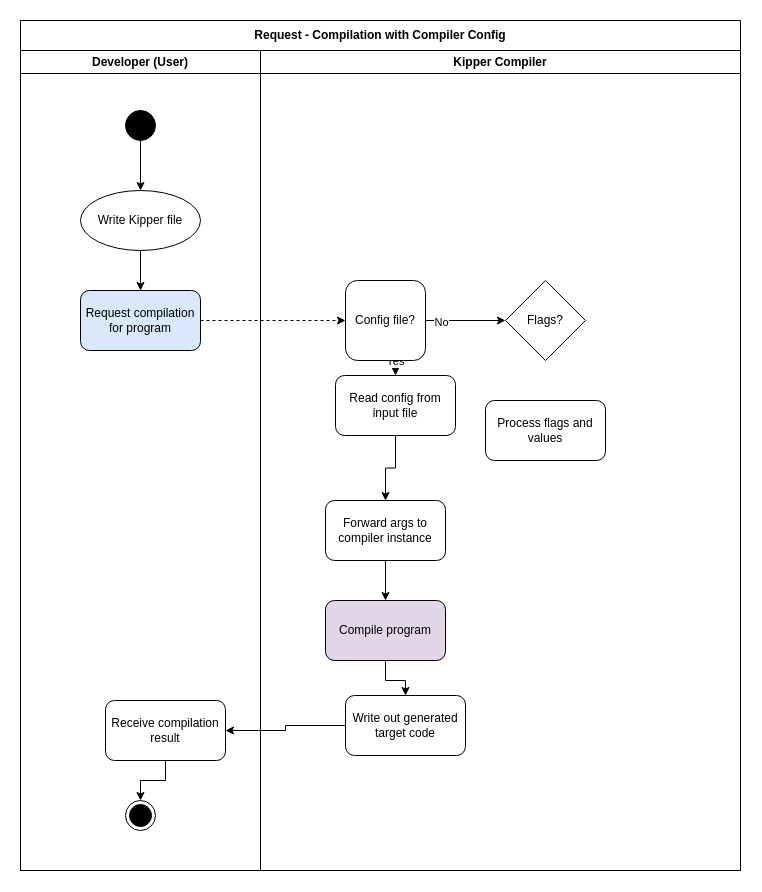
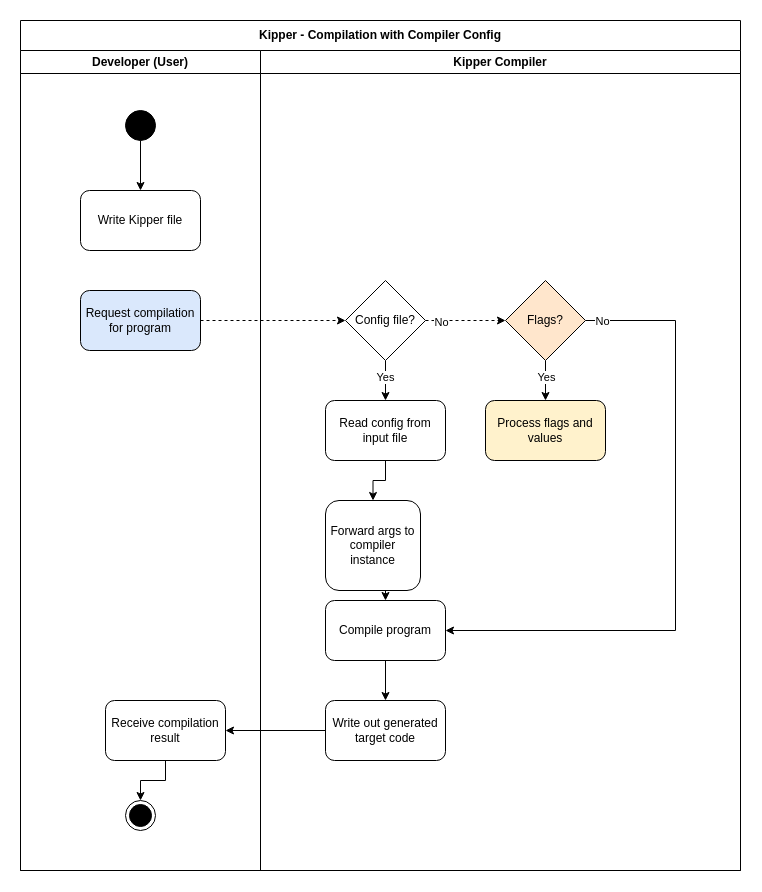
(381, 36) -> (381, 36)
(141, 221) -> (141, 221)
(141, 267) -> none
(386, 321) -> (386, 321)
(473, 321) -> (473, 321)
(546, 321) -> (546, 321)
none -> (546, 377)
(396, 406) -> (386, 431)
(546, 431) -> (546, 431)
(386, 531) -> (373, 546)
none -> (676, 542)
(386, 631) -> (386, 631)
(406, 726) -> (386, 731)
